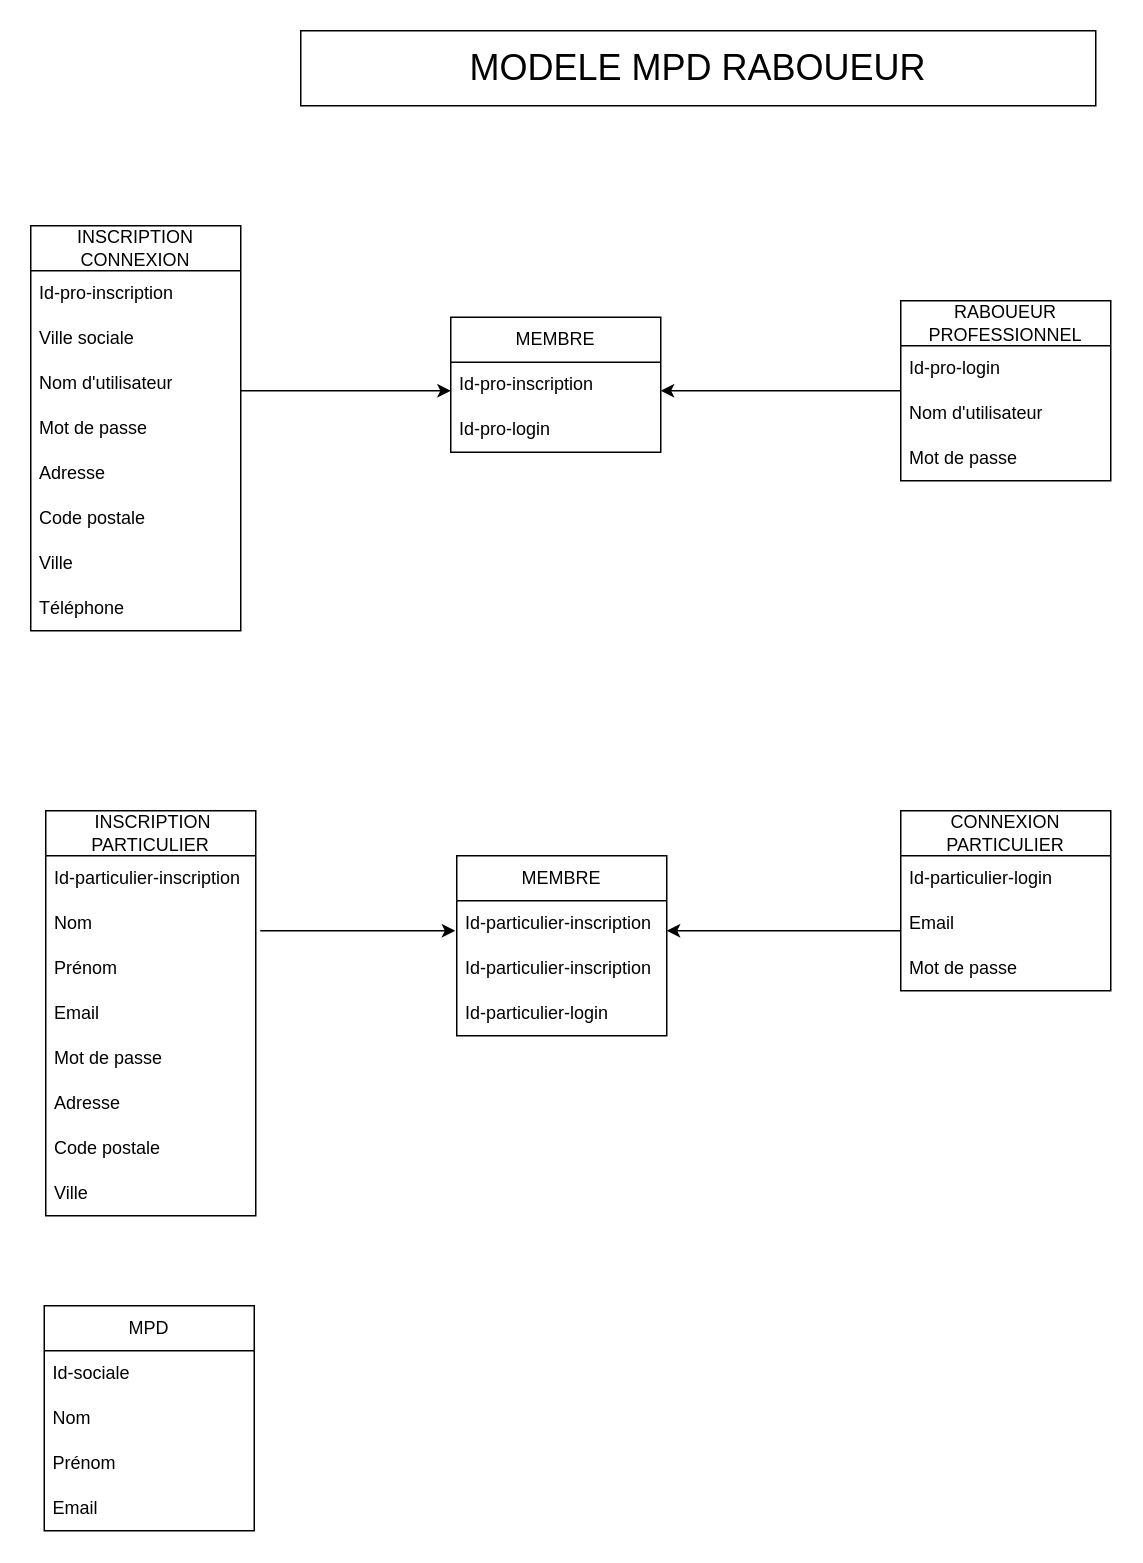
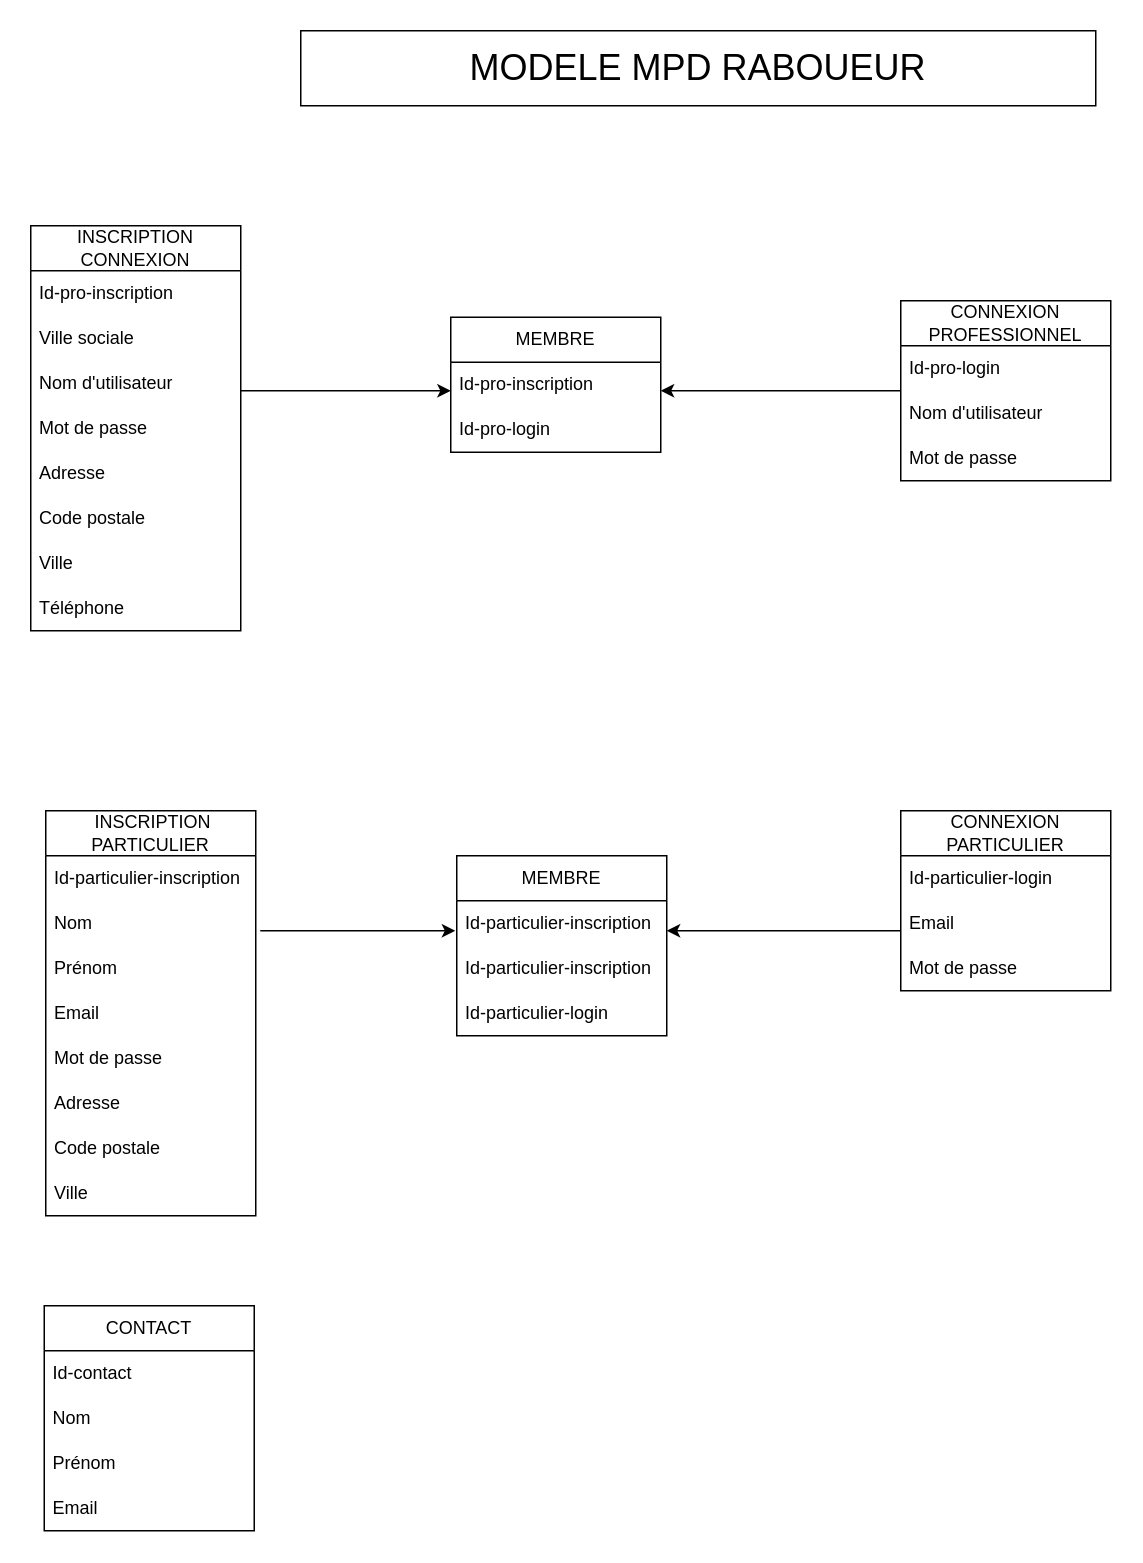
(1006, 323) -> (1006, 323)
(149, 1328) -> (149, 1328)
(99, 1373) -> (104, 1373)
